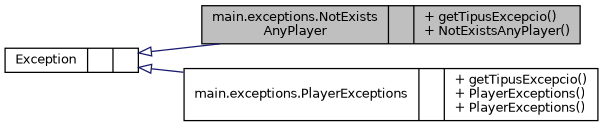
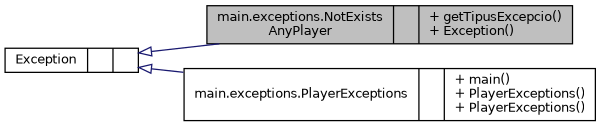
(497, 31) -> (472, 31)
(521, 80) -> (482, 80)
